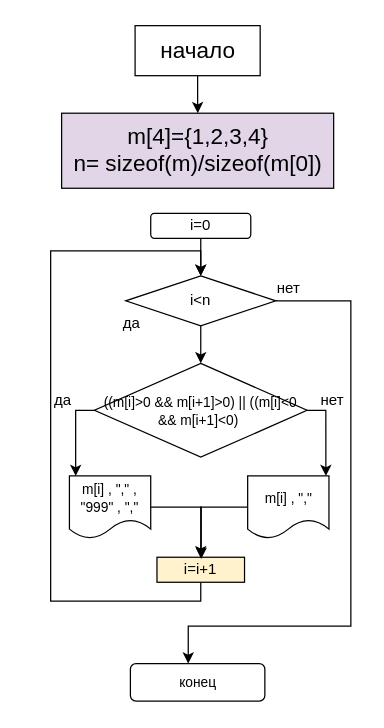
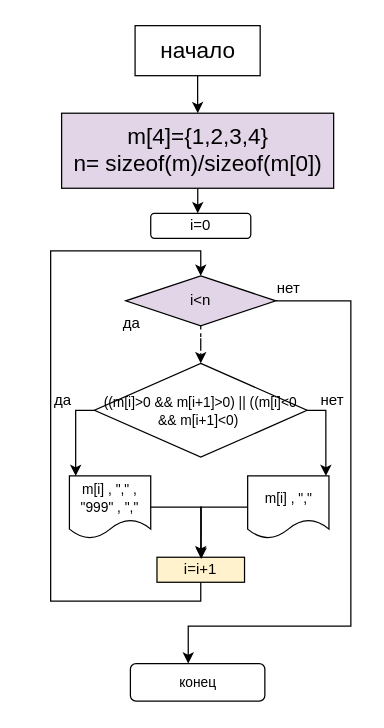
none -> (198, 196)
(201, 243) -> none
(201, 301) -> (201, 301)
(201, 333) -> (201, 333)
